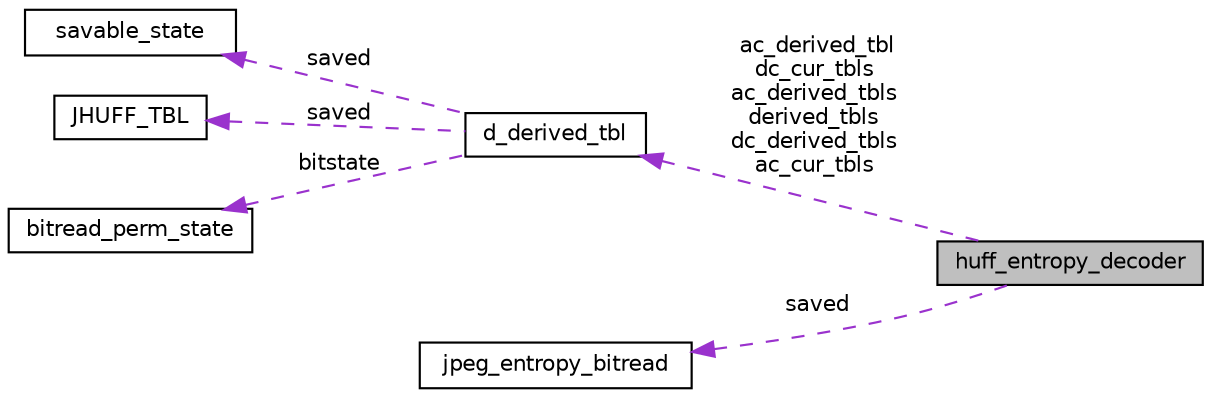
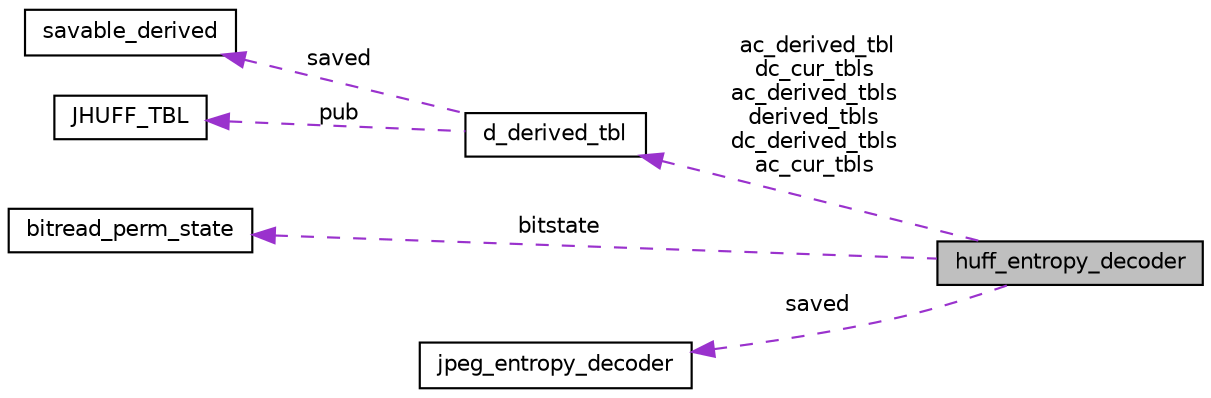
(130, 33) -> (130, 33)
(336, 114) -> (336, 114)
(355, 180) -> (606, 247)
(556, 365) -> (556, 365)
